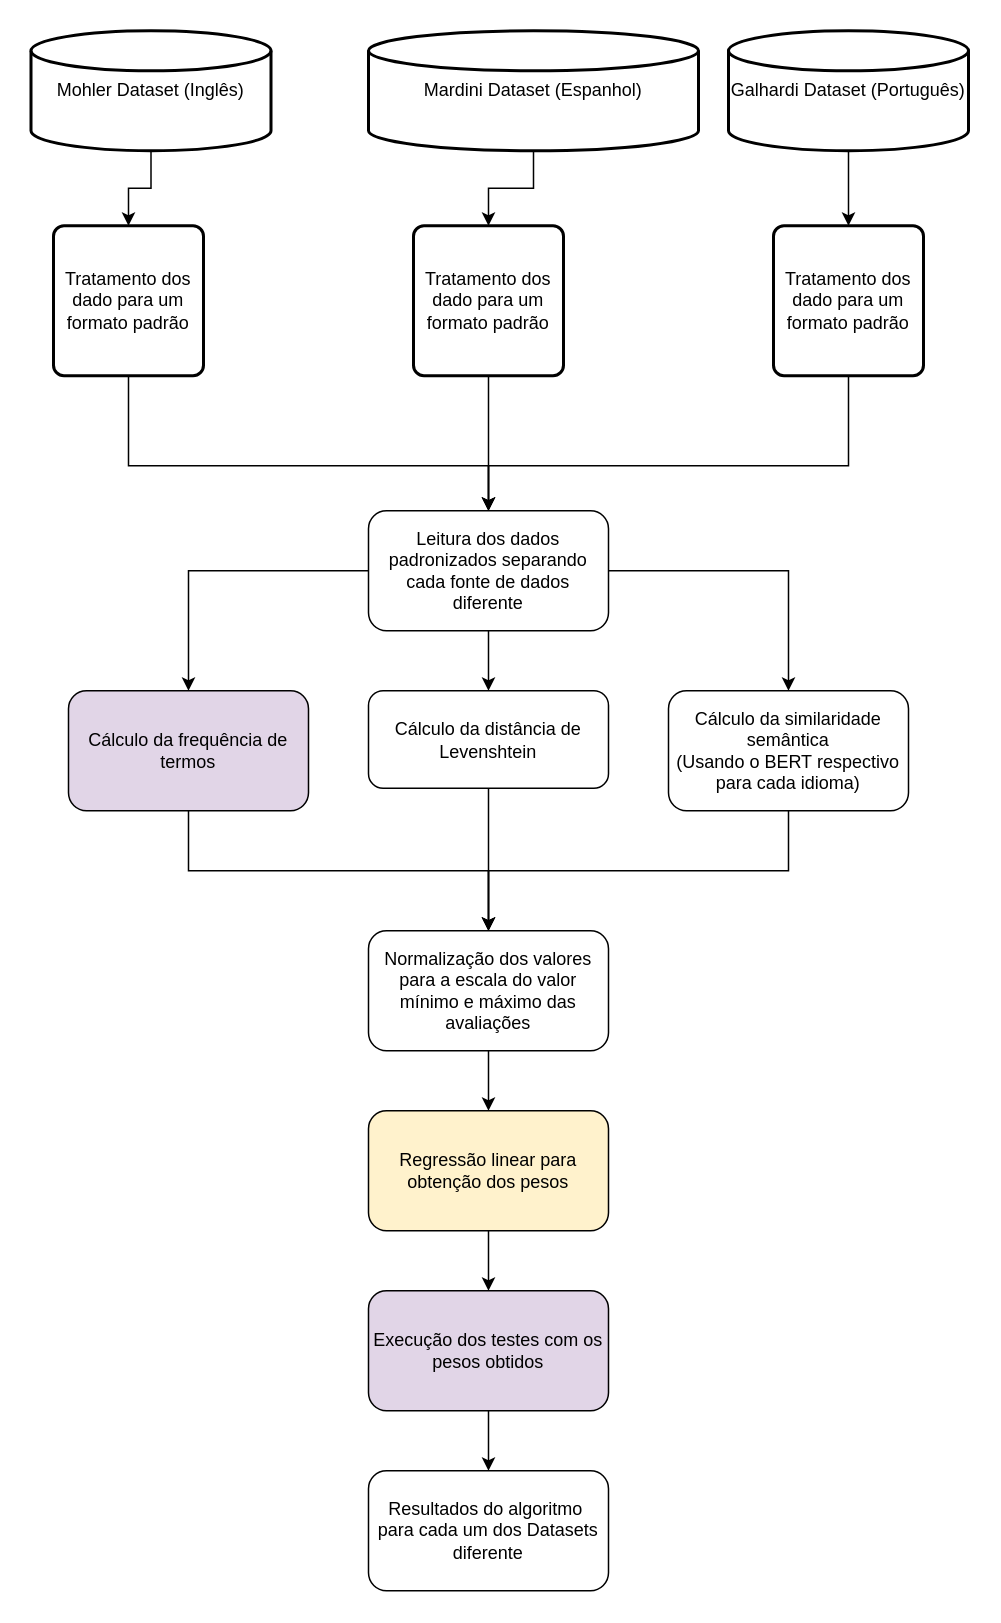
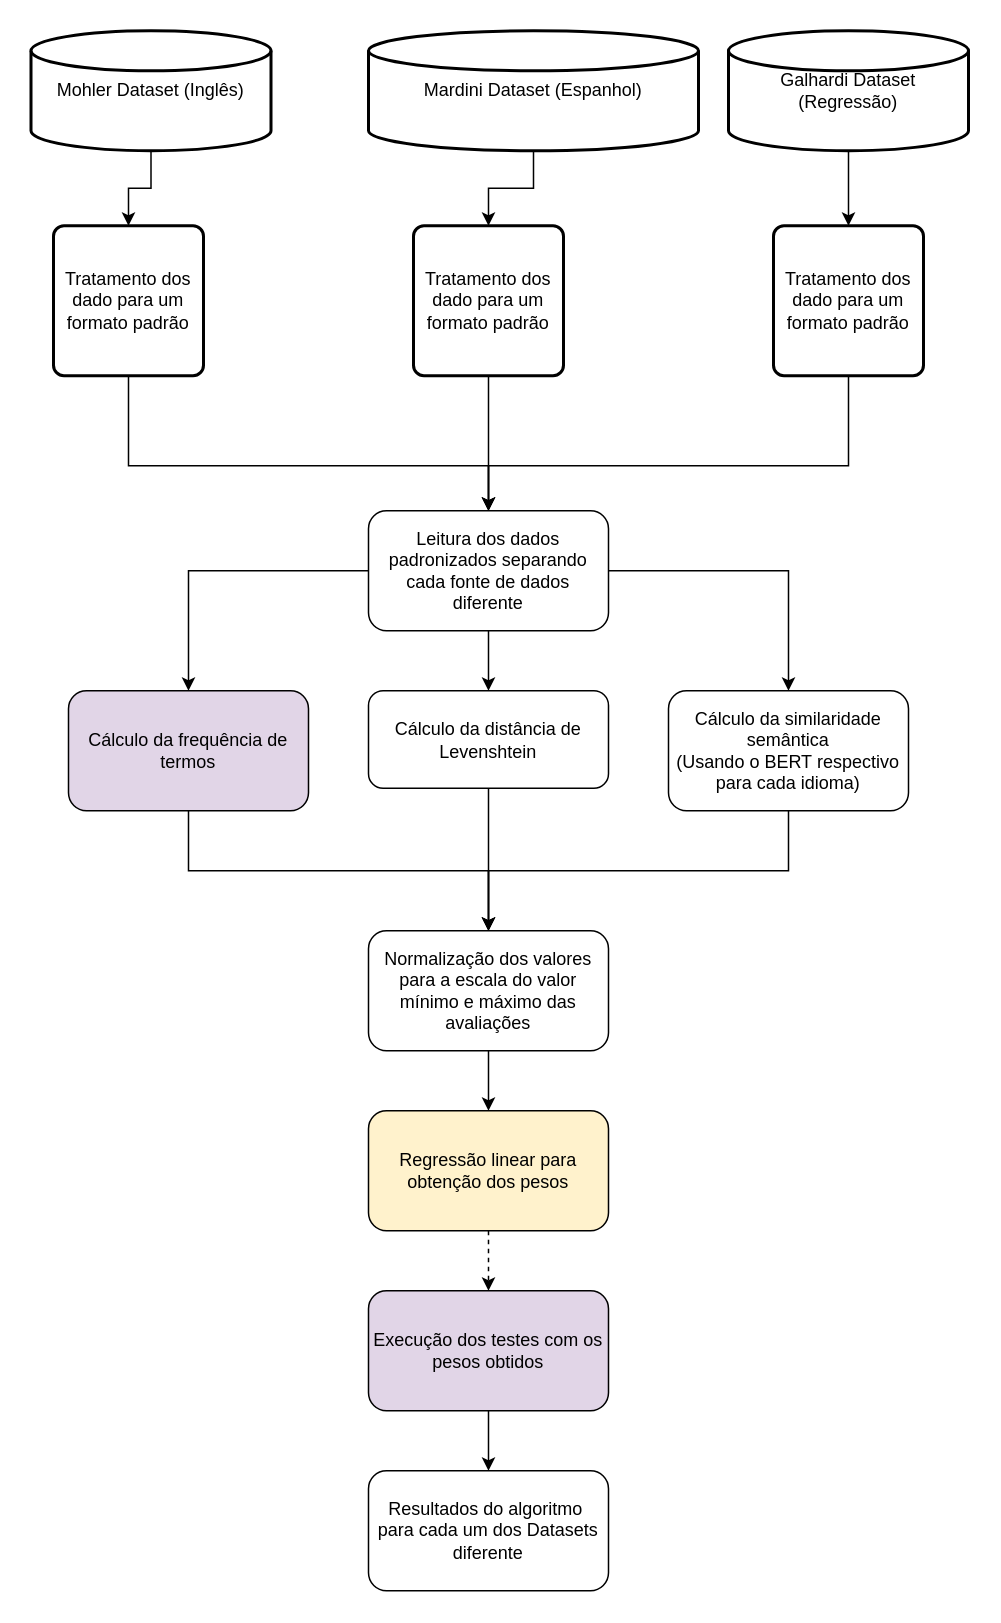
(848, 91) -> (848, 91)
(488, 1255) -> (488, 1255)
